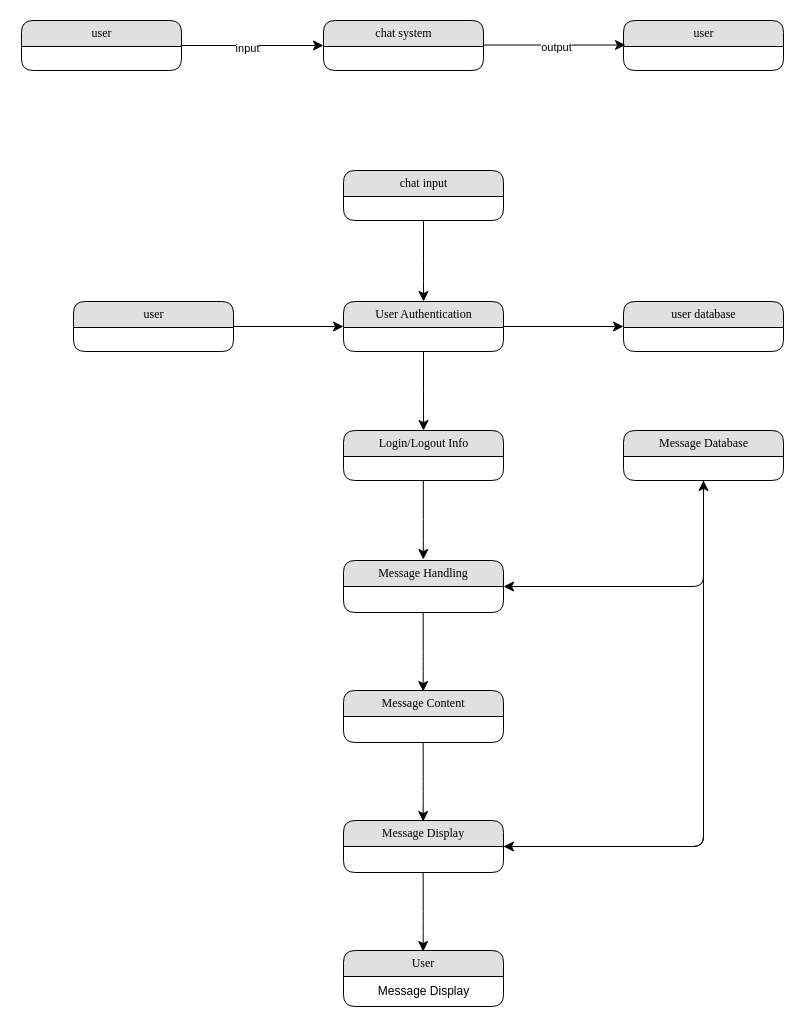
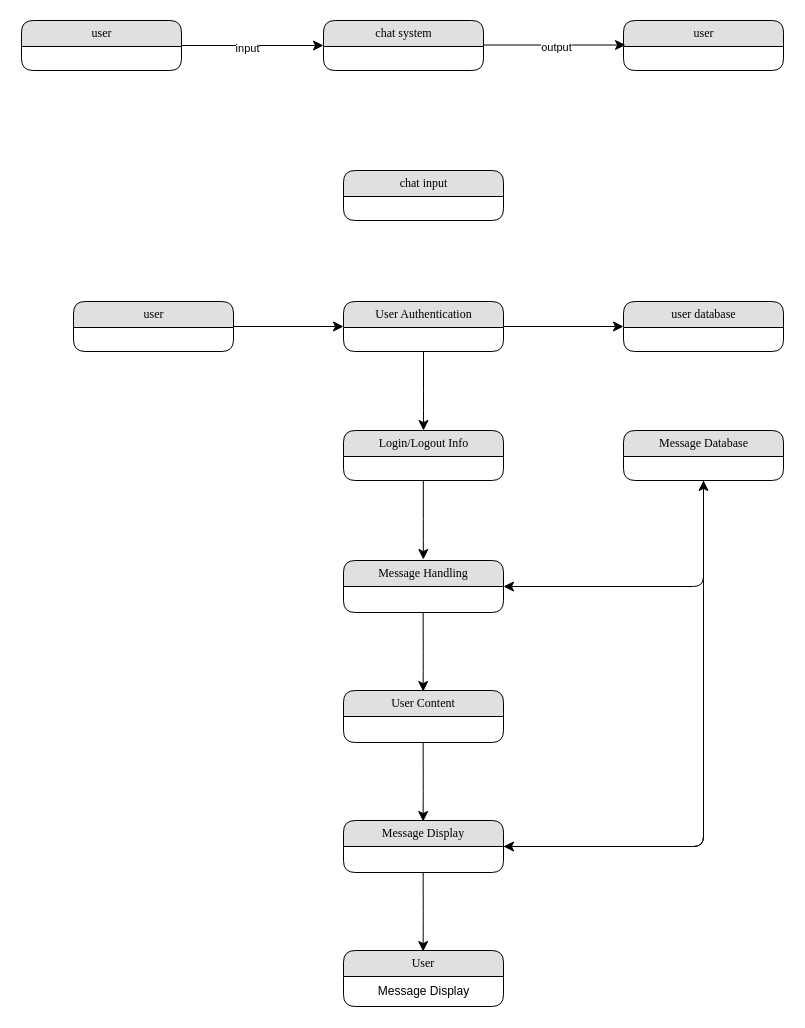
(424, 257) -> none
(424, 704) -> (424, 704)
